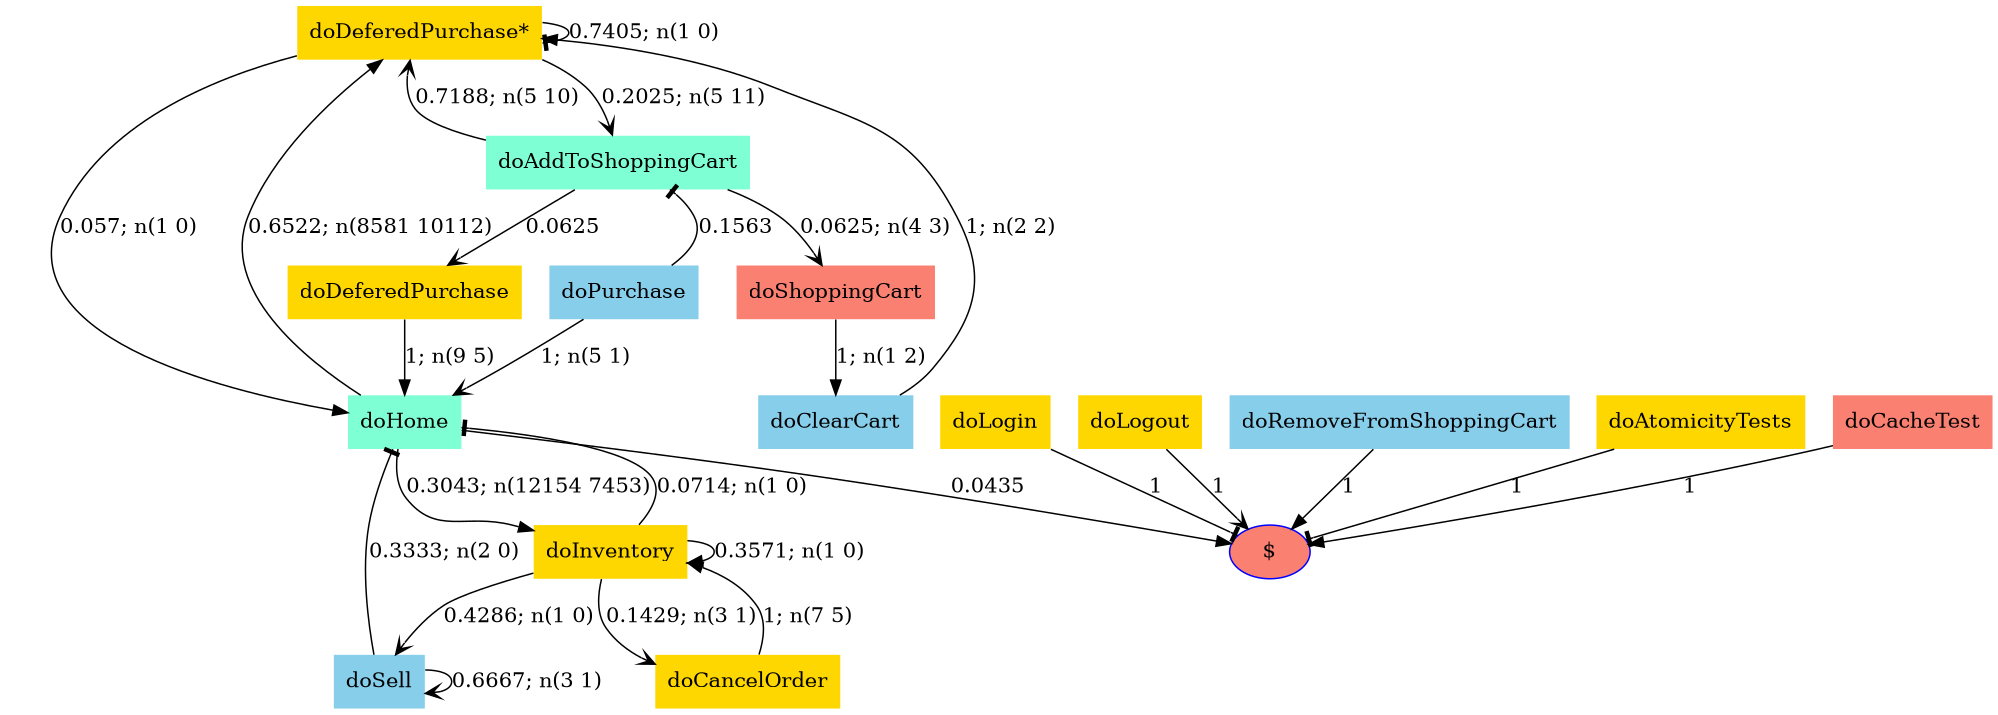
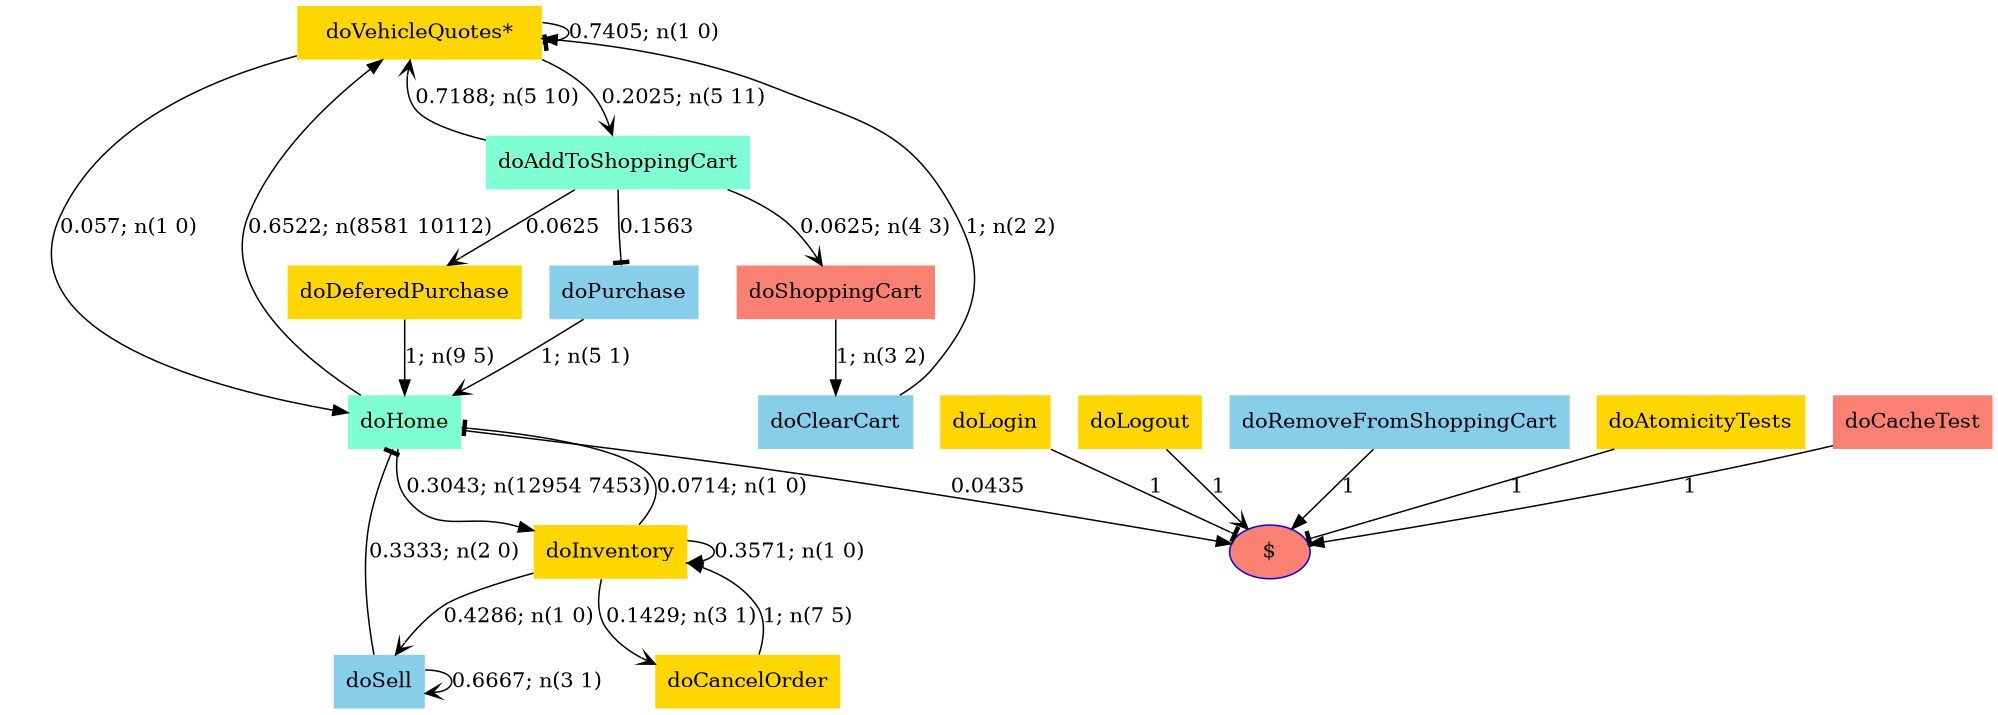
(420, 33) -> (420, 33)
(697, 231) -> (619, 224)
(881, 357) -> (881, 357)
(528, 487) -> (528, 487)
